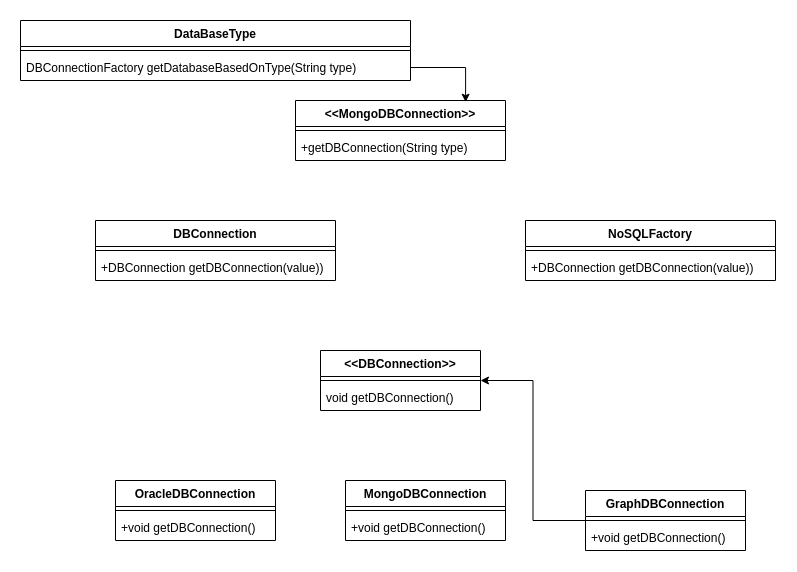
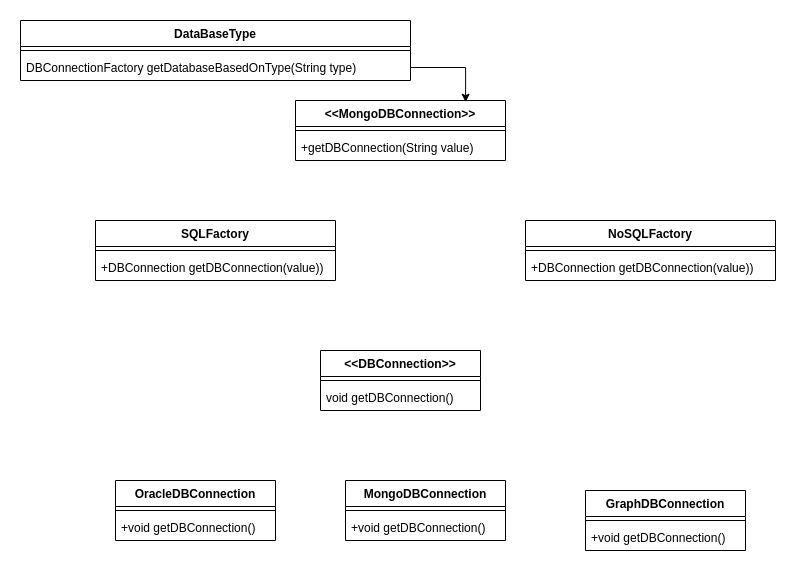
(394, 149) -> (396, 149)
(216, 235) -> (216, 235)
(533, 453) -> none
